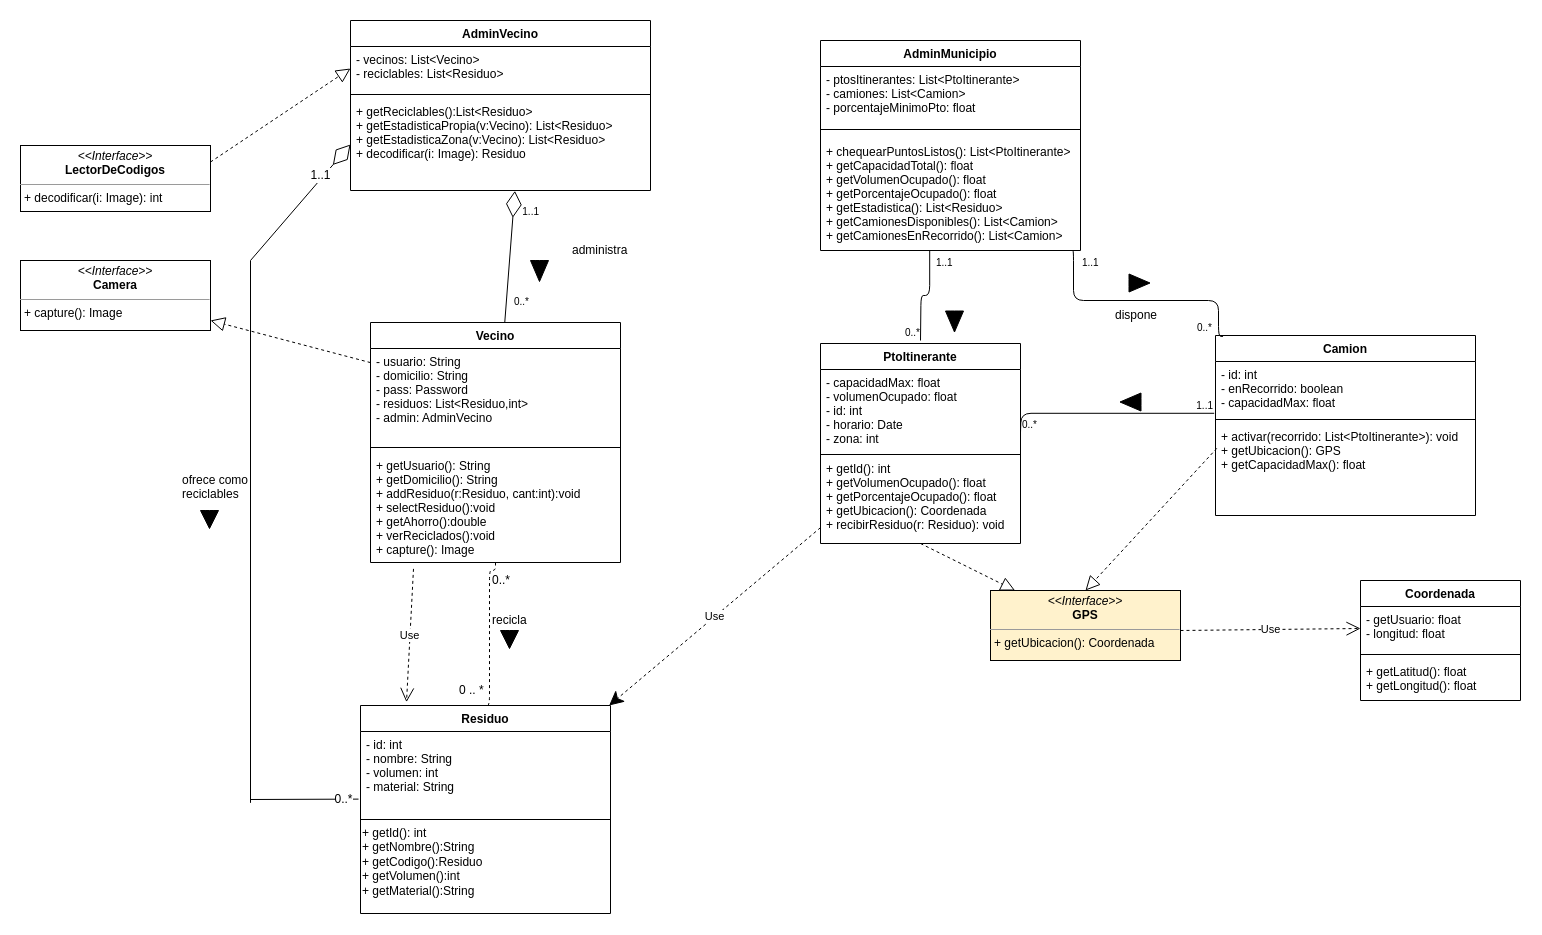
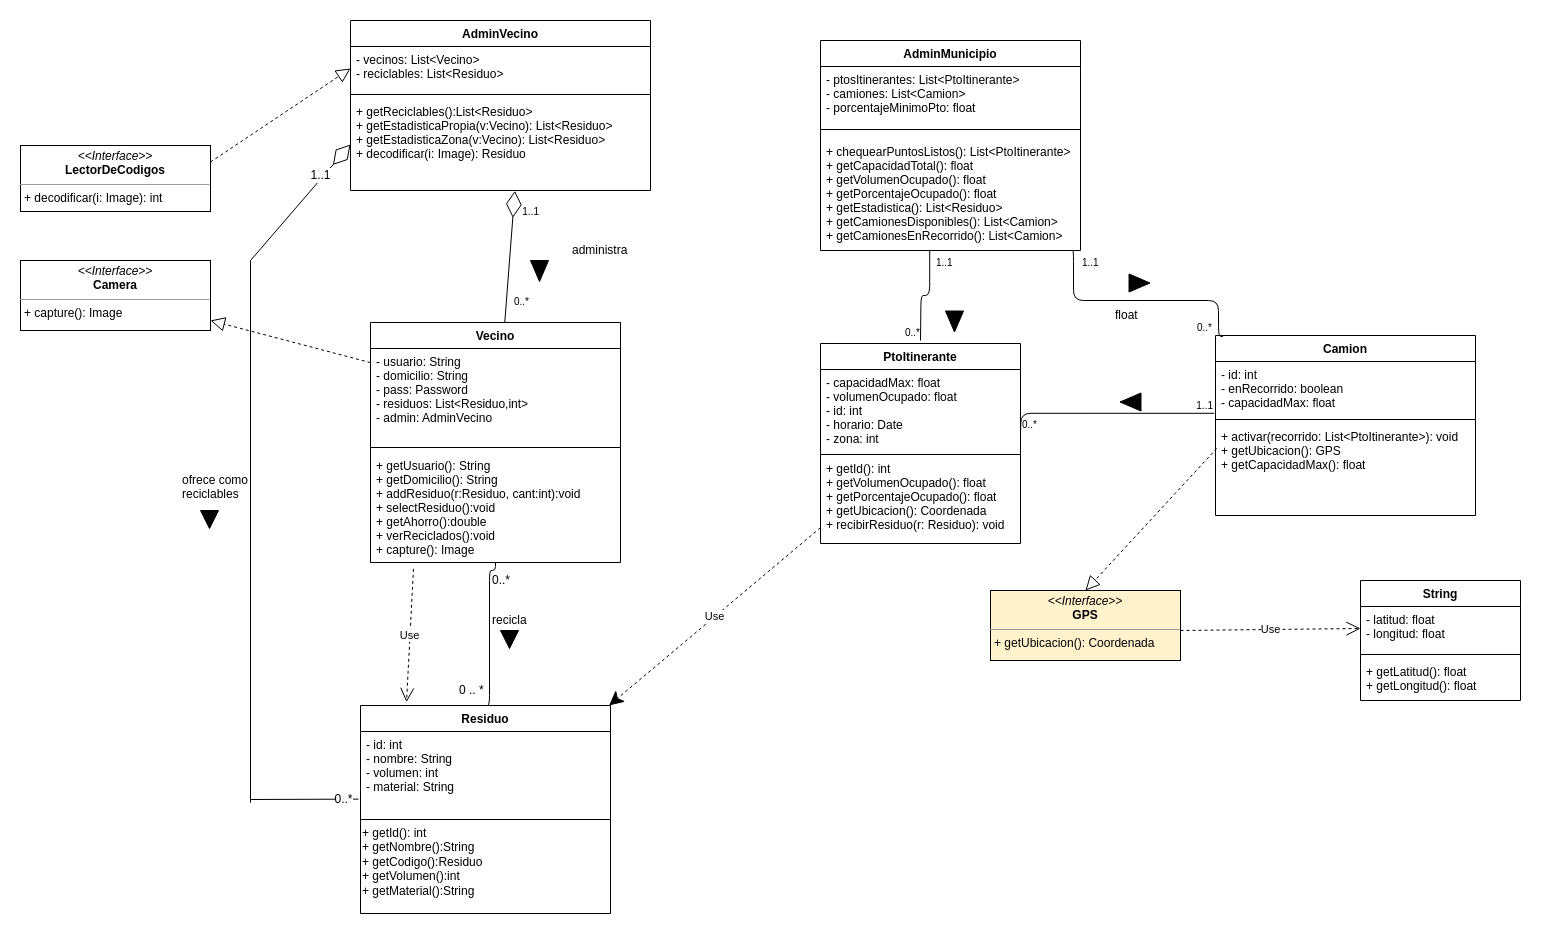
(1137, 316) -> (1131, 316)
(963, 565) -> none
(1440, 594) -> (1440, 594)
(1422, 620) -> (1410, 620)
(490, 629) -> (490, 629)
